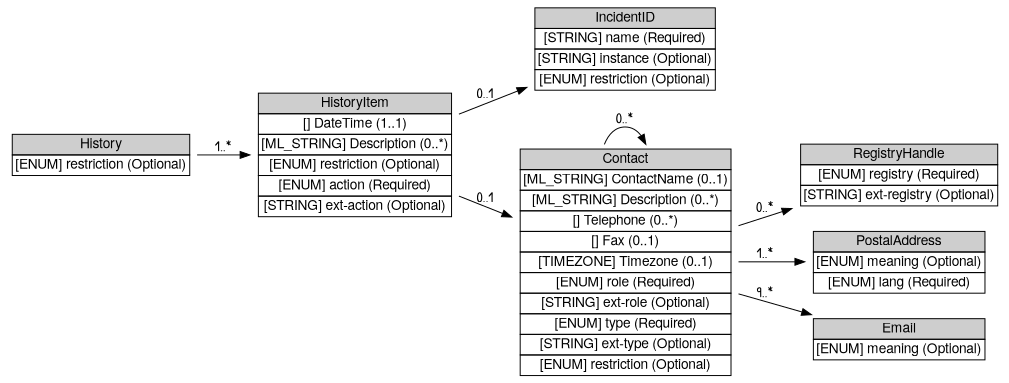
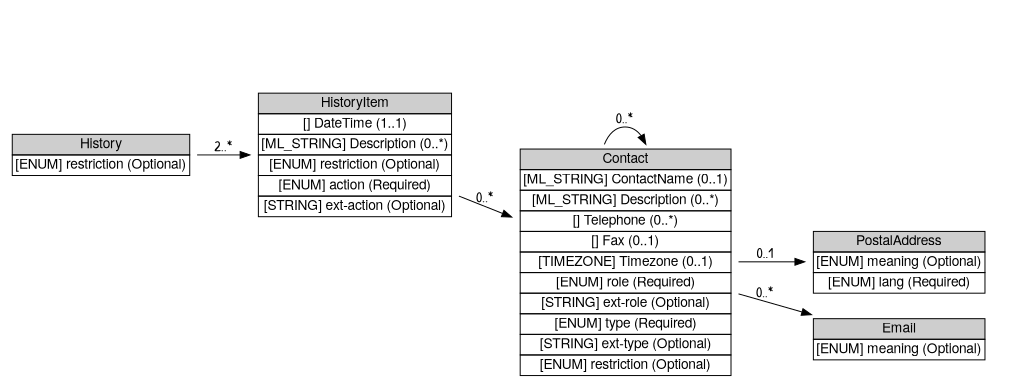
(625, 49) -> none
(224, 148) -> (224, 148)
(899, 175) -> none
(485, 199) -> (485, 199)
(765, 254) -> (765, 254)
(765, 294) -> (765, 294)
